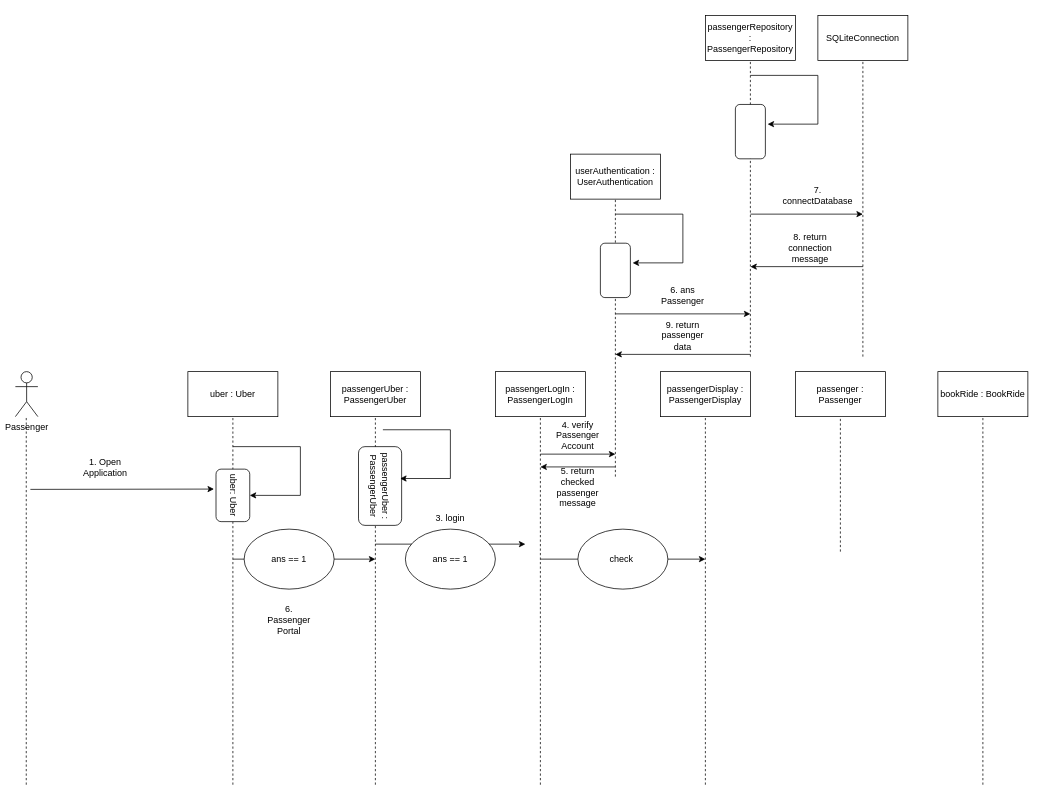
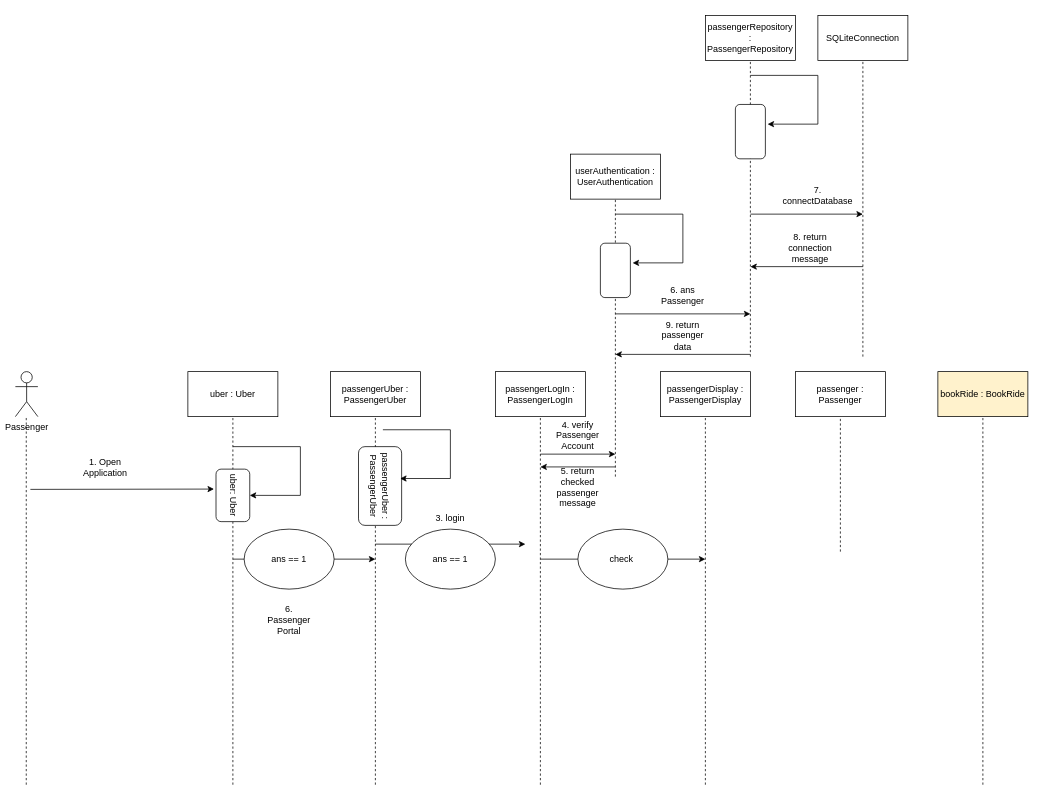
(983, 394) -> (983, 394)
